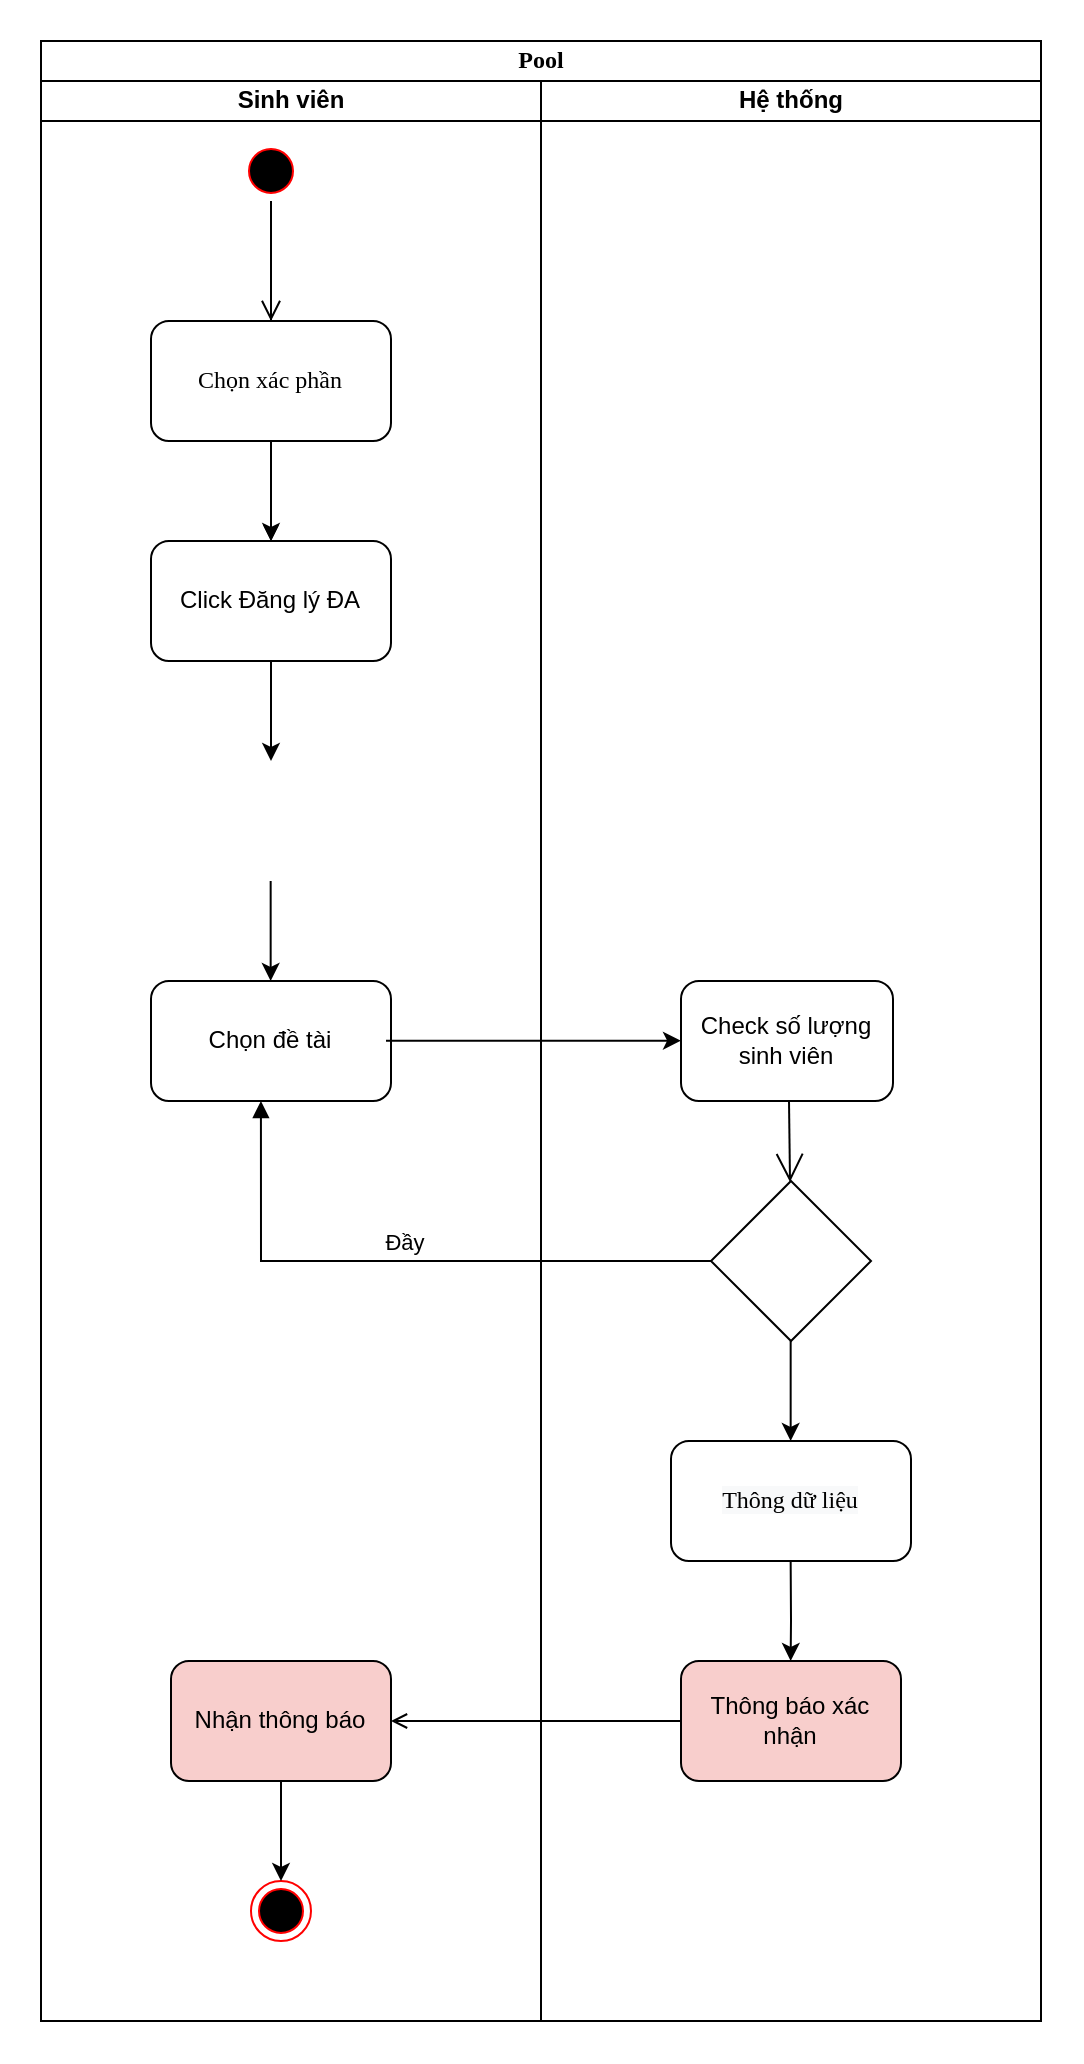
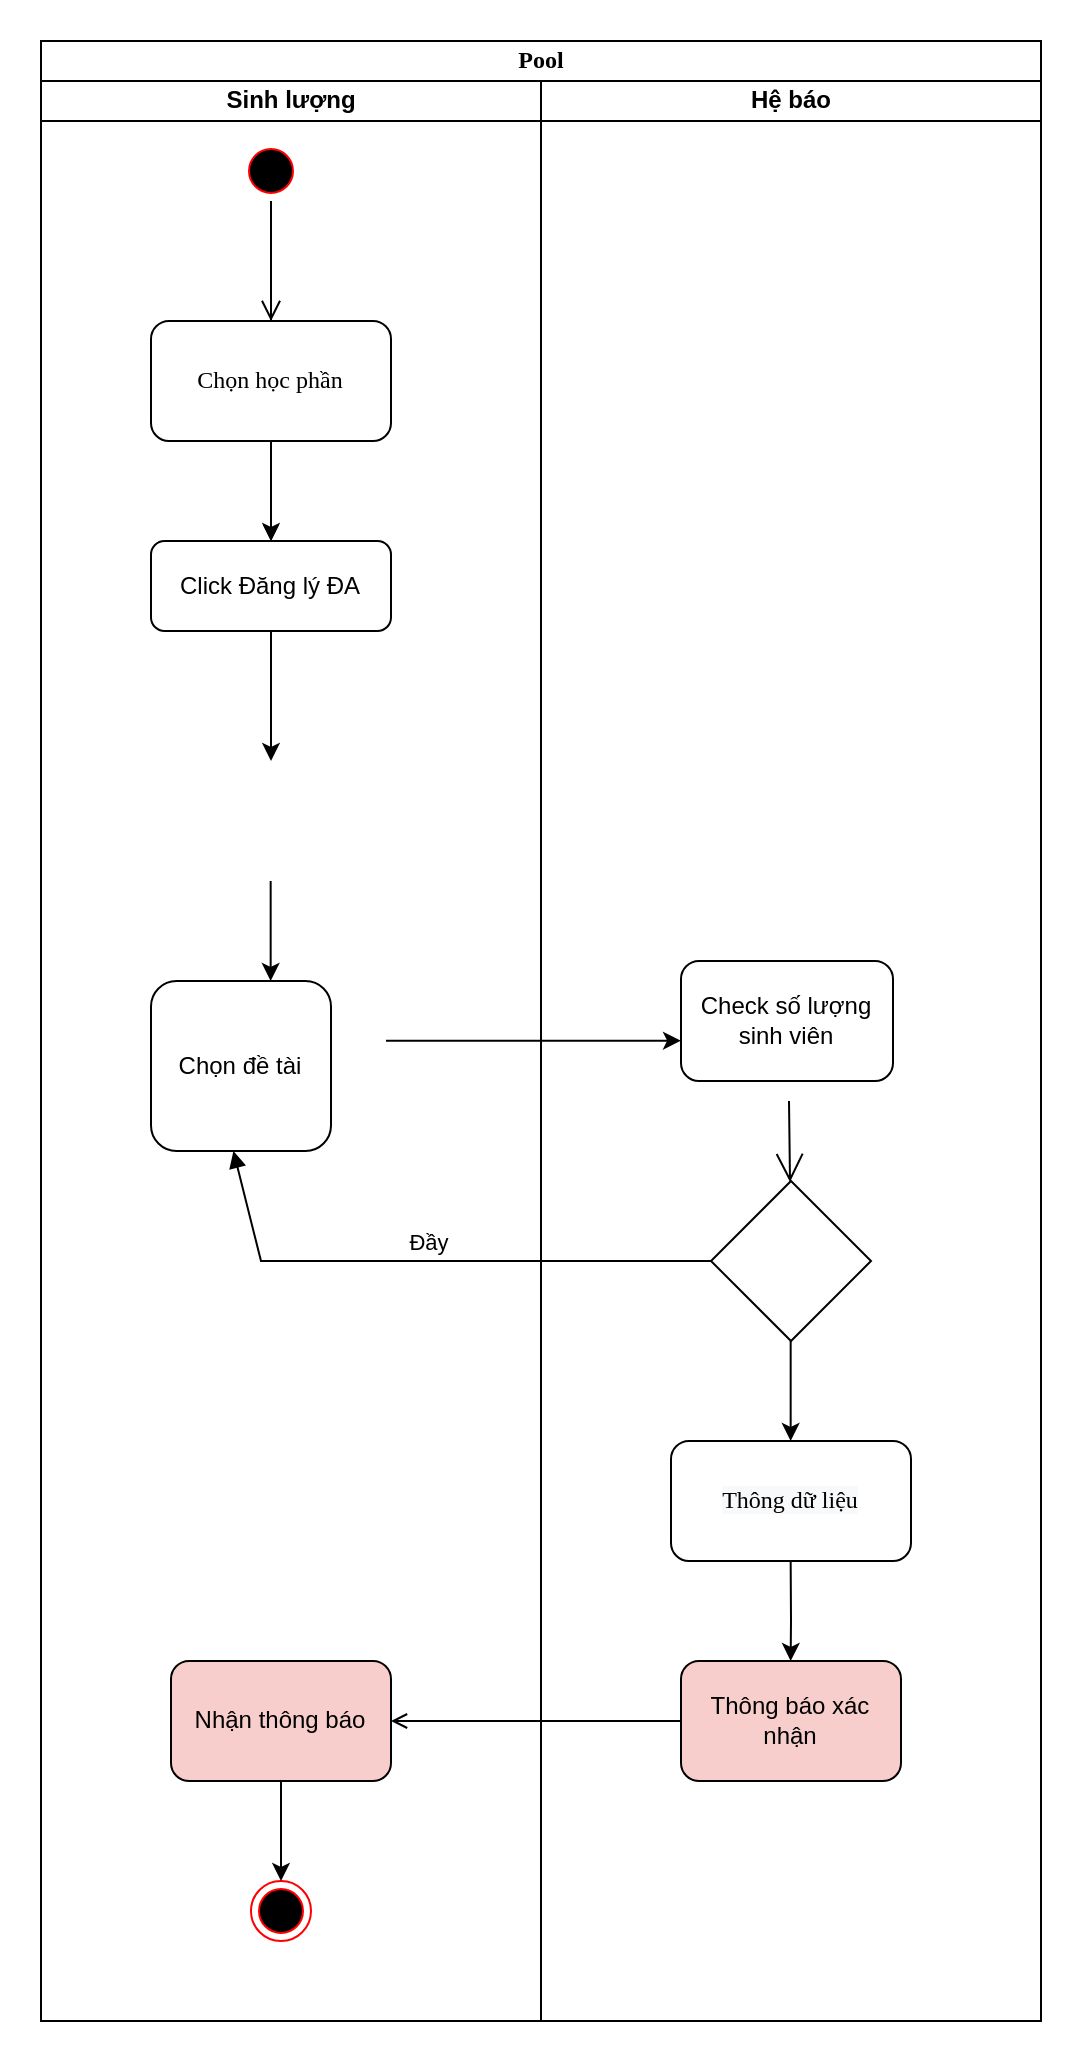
(292, 101) -> (292, 101)
(792, 101) -> (792, 101)
(271, 381) -> (271, 381)
(271, 601) -> (271, 586)
(271, 1041) -> (241, 1066)
(787, 1041) -> (787, 1021)
